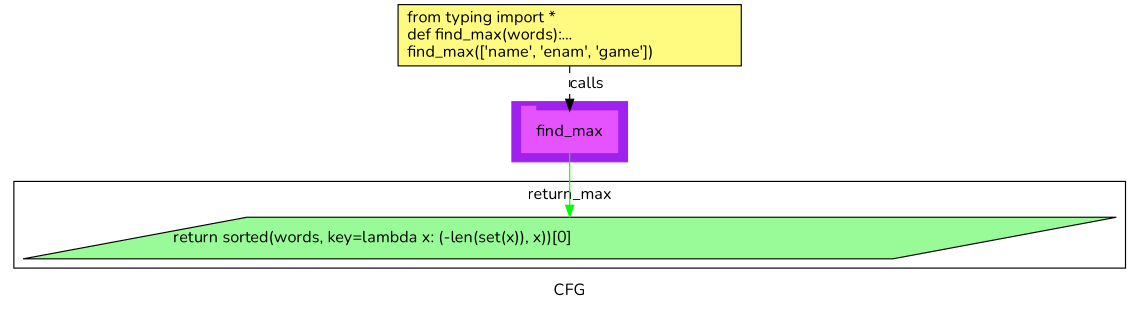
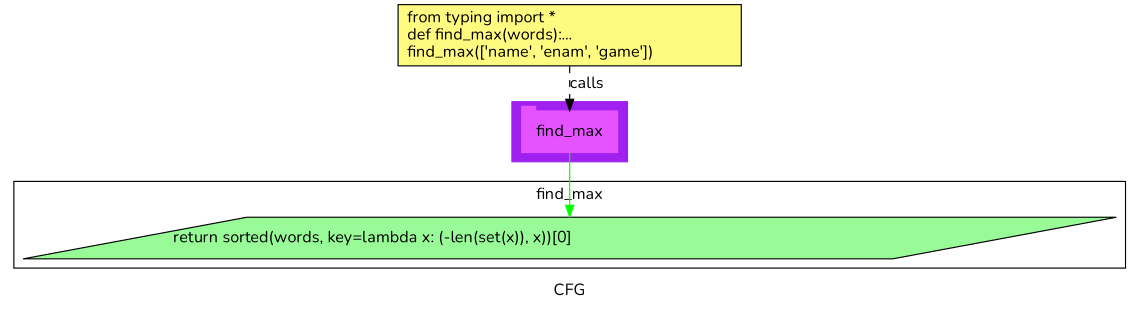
(570, 195) -> (570, 195)
